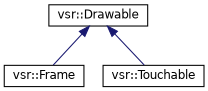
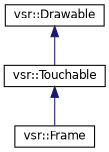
(68, 50) -> (55, 111)
